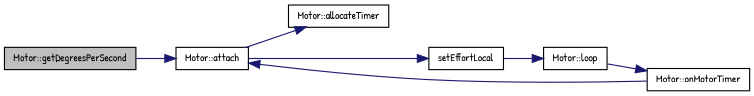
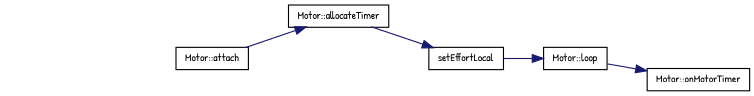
(70, 58) -> none
(333, 58) -> (397, 36)
(453, 81) -> none
